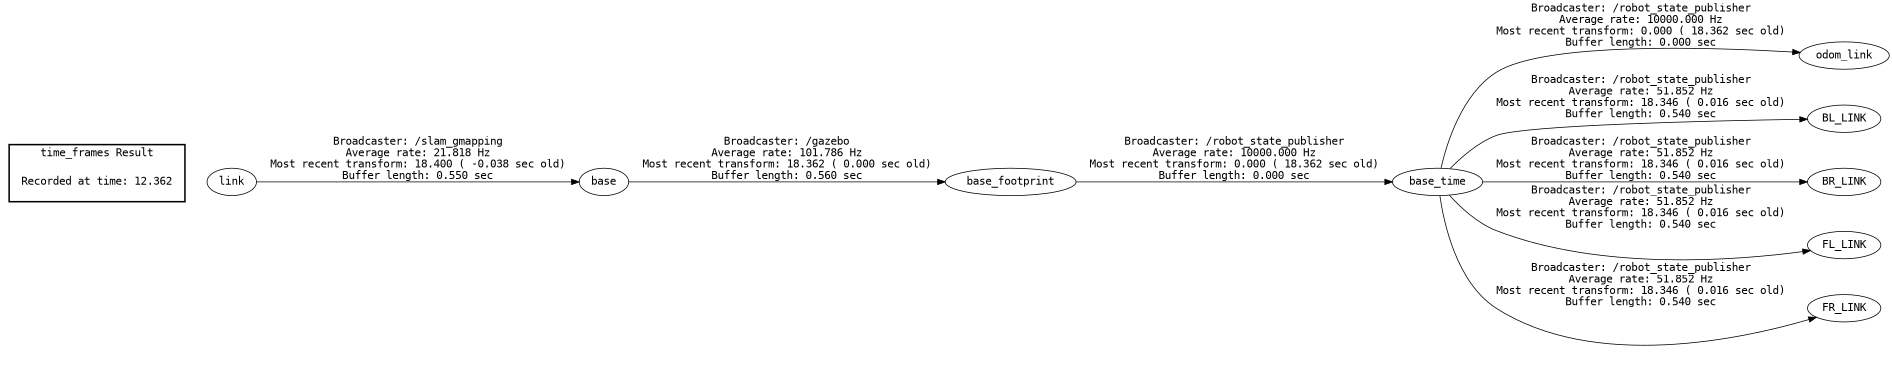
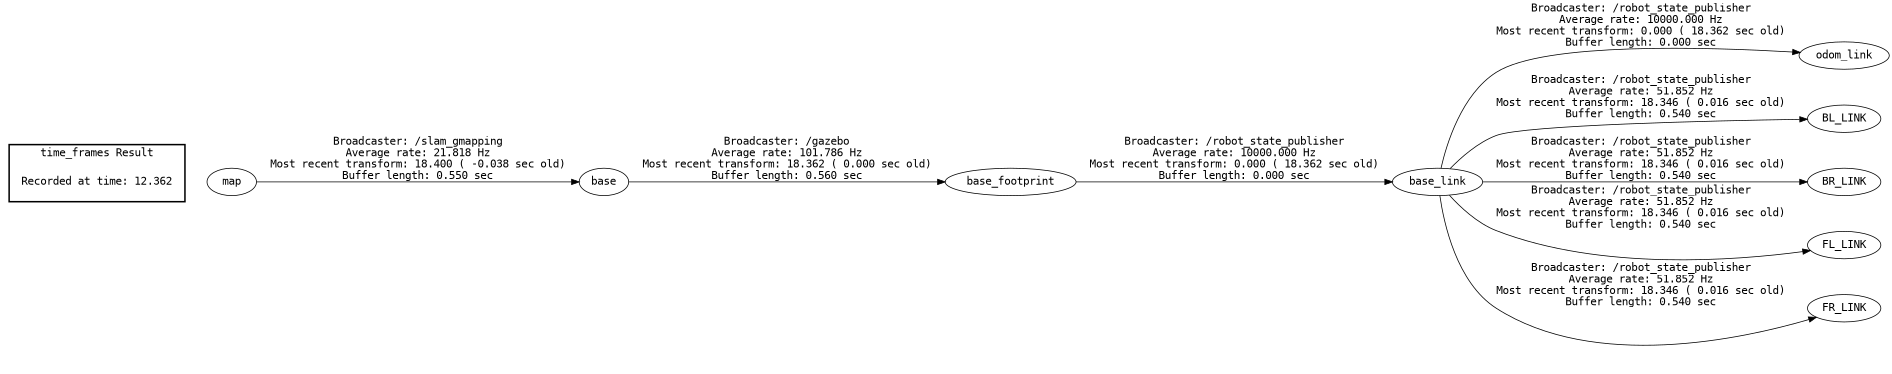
(232, 182) -> (232, 182)
(1438, 182) -> (1438, 182)
